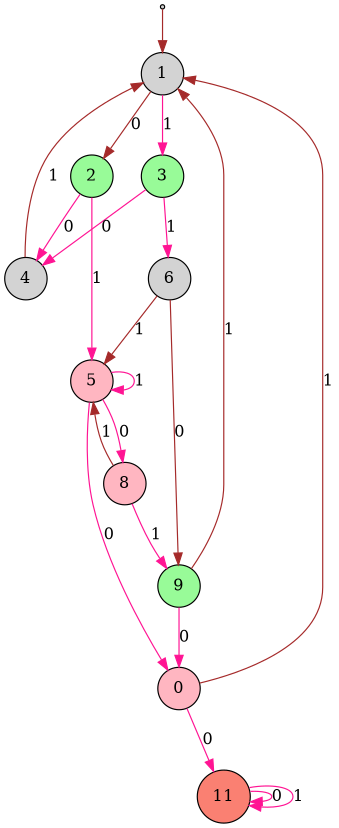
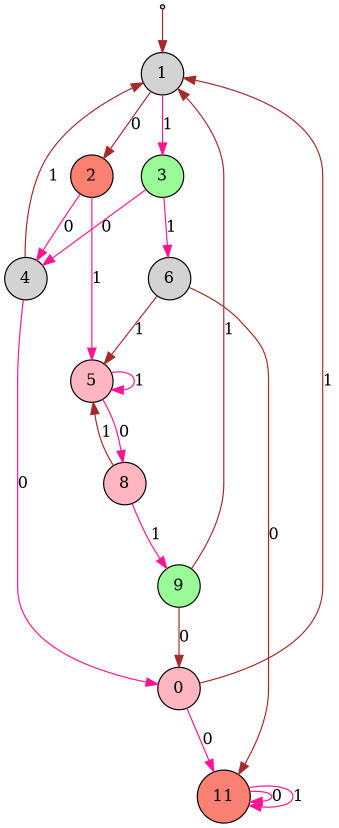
(92, 176) -> (92, 176)
(174, 426) -> (269, 509)
(103, 537) -> (18, 529)
(179, 631) -> (179, 631)
